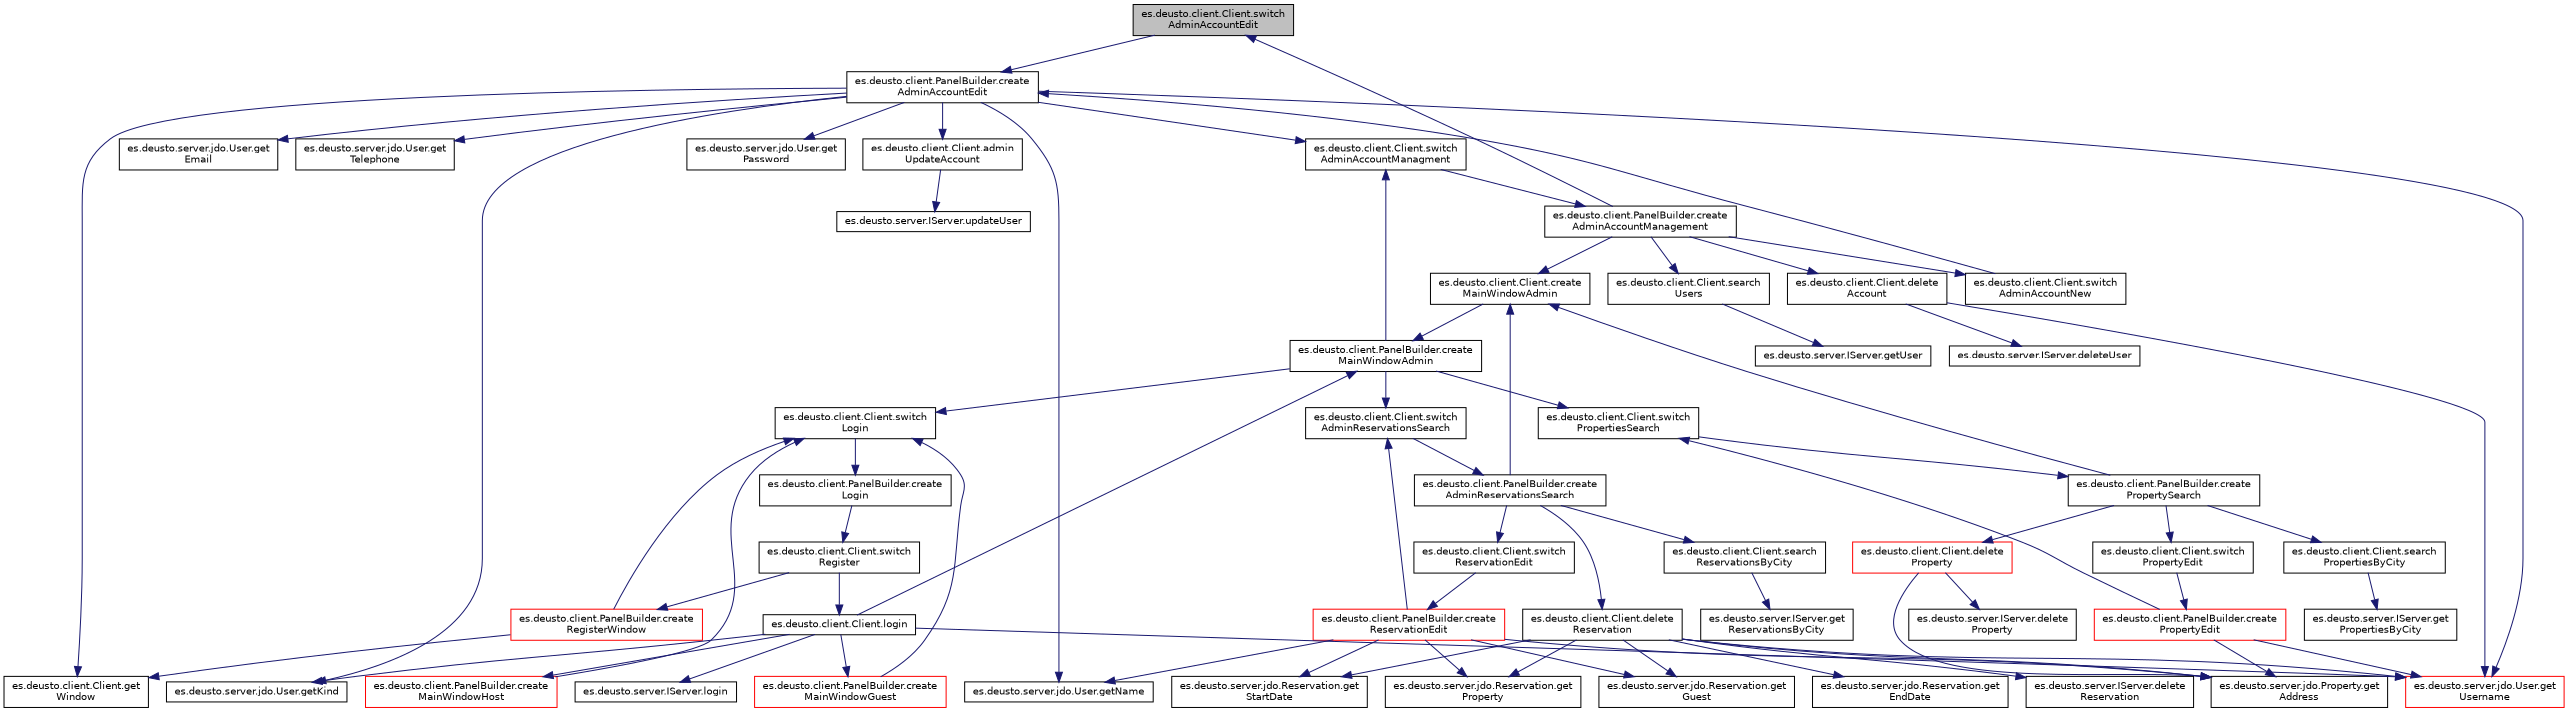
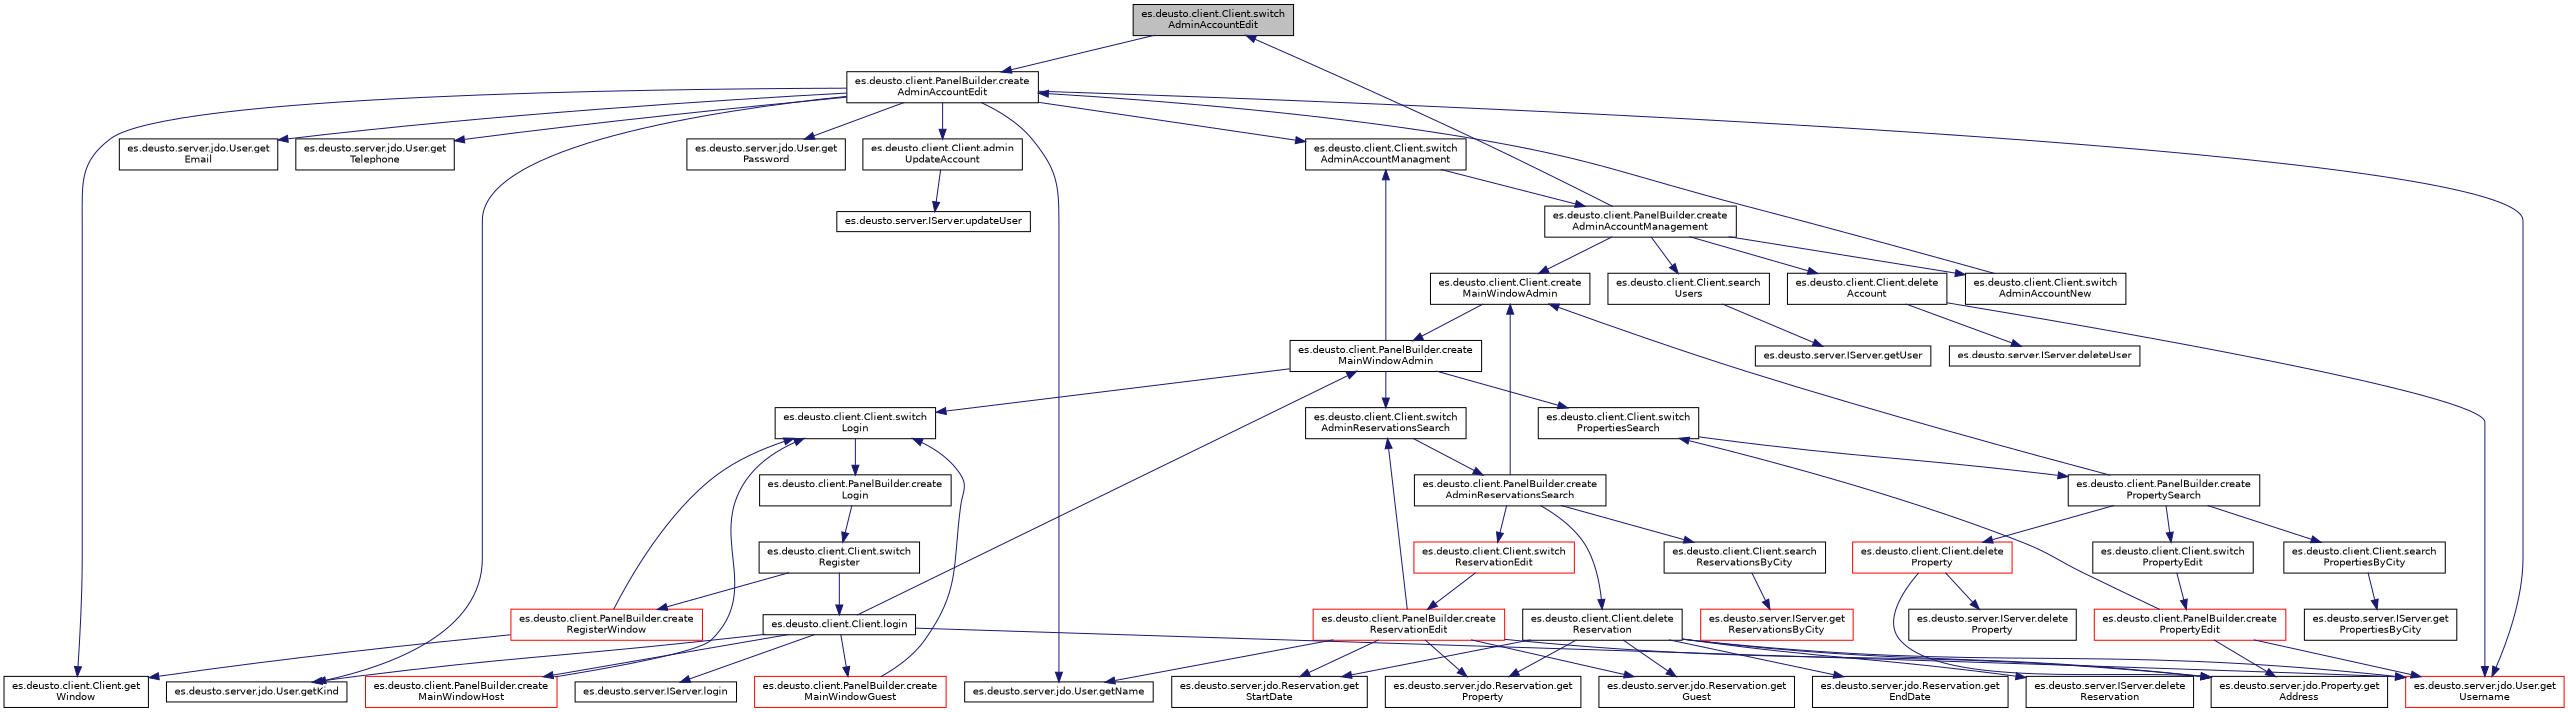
(1494, 558) -> (1494, 558)
(1777, 625) -> (1777, 625)
